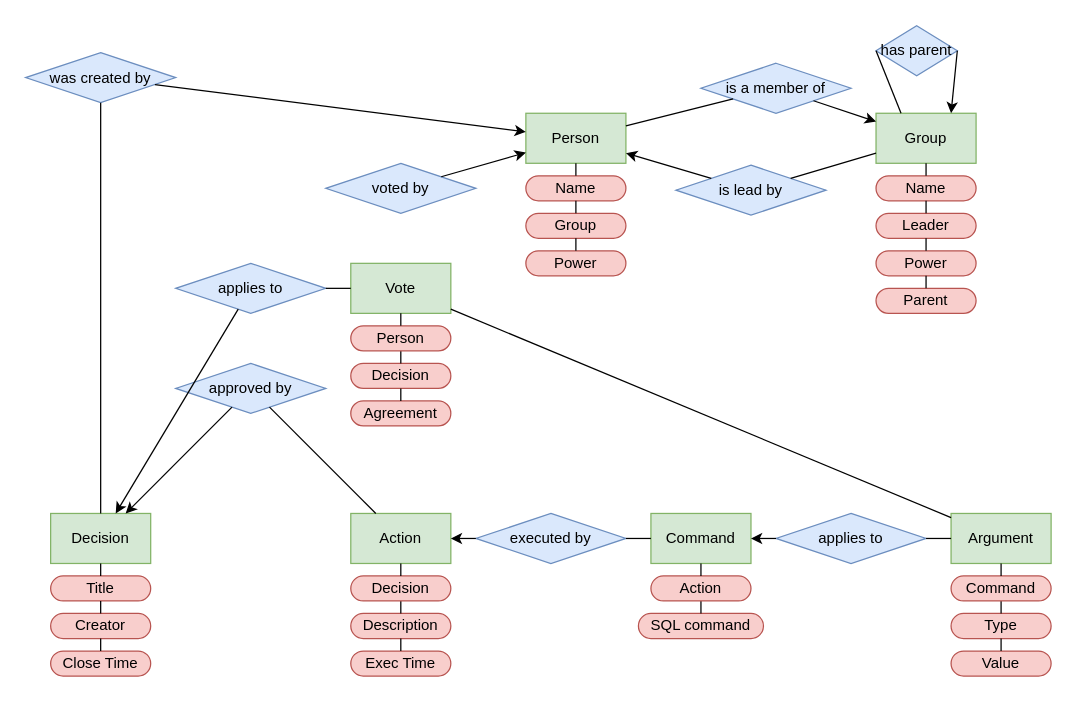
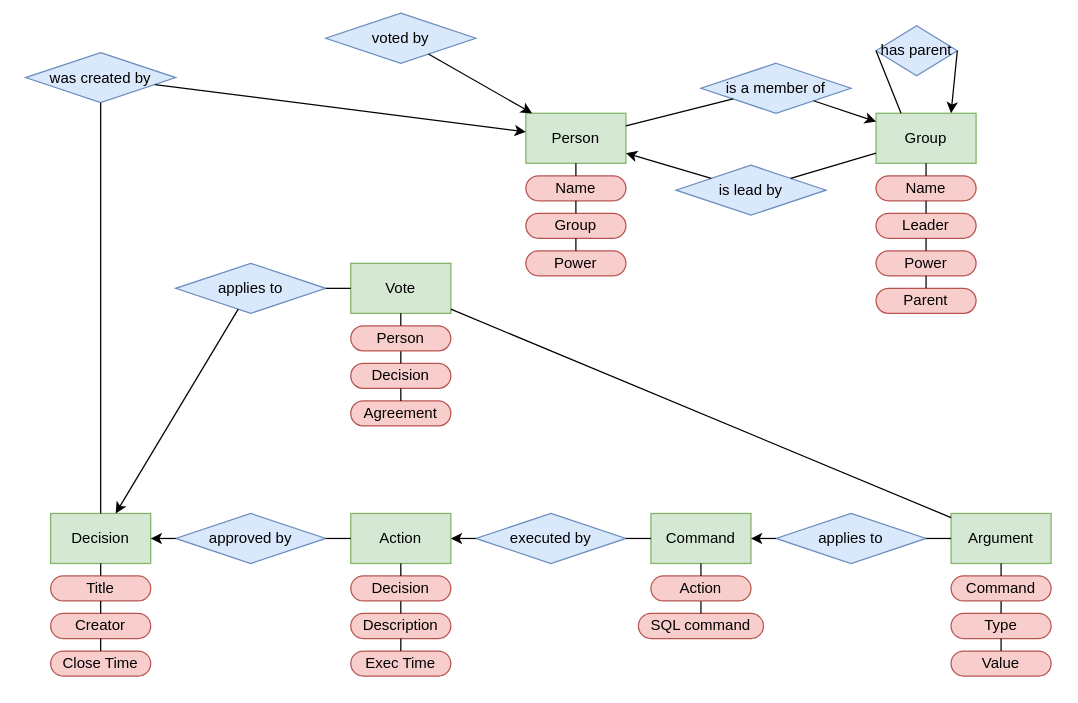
(401, 188) -> (401, 38)
(251, 388) -> (251, 538)
